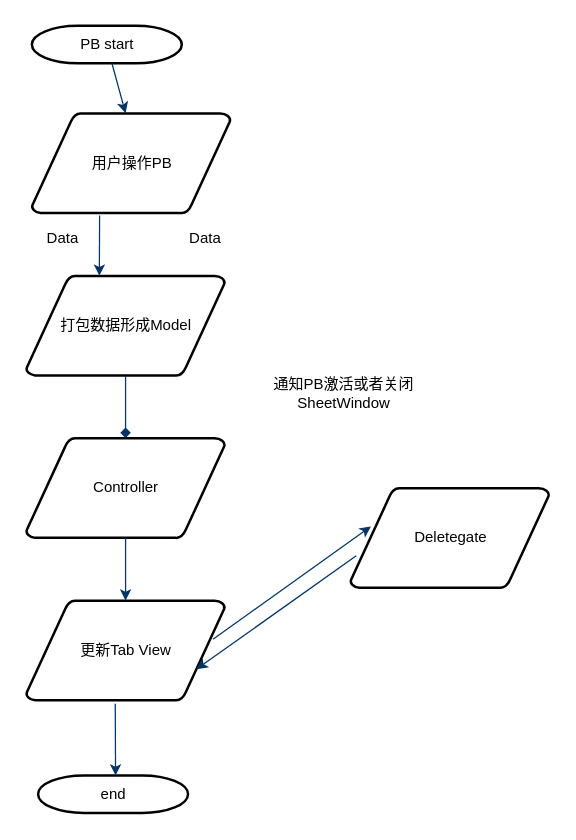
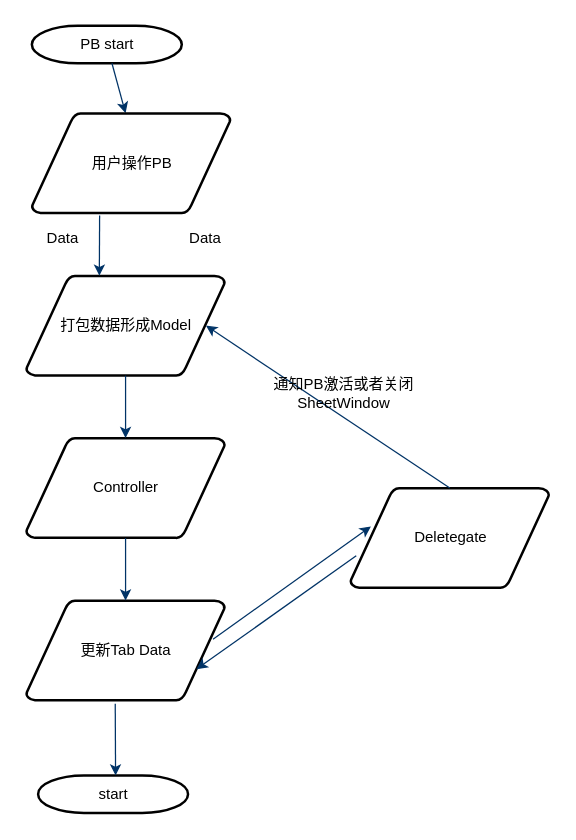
none -> (332, 409)
(126, 427) -> (126, 428)
(126, 651) -> (126, 651)
(114, 794) -> (114, 794)
